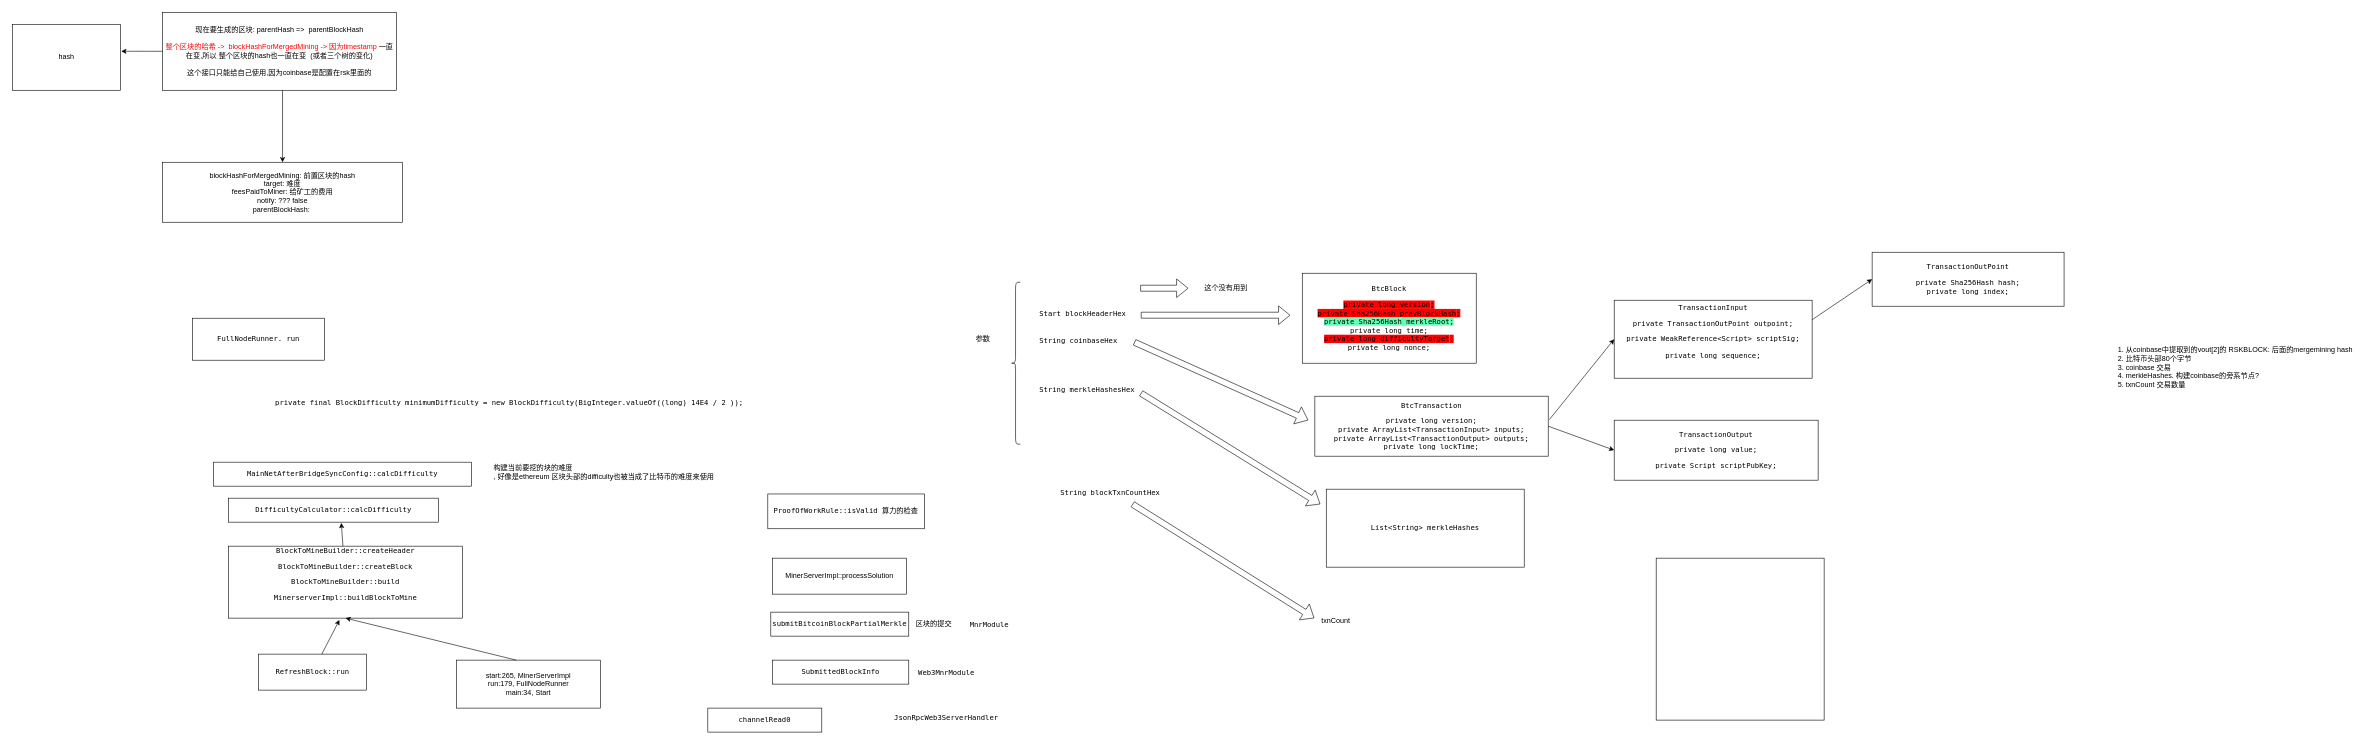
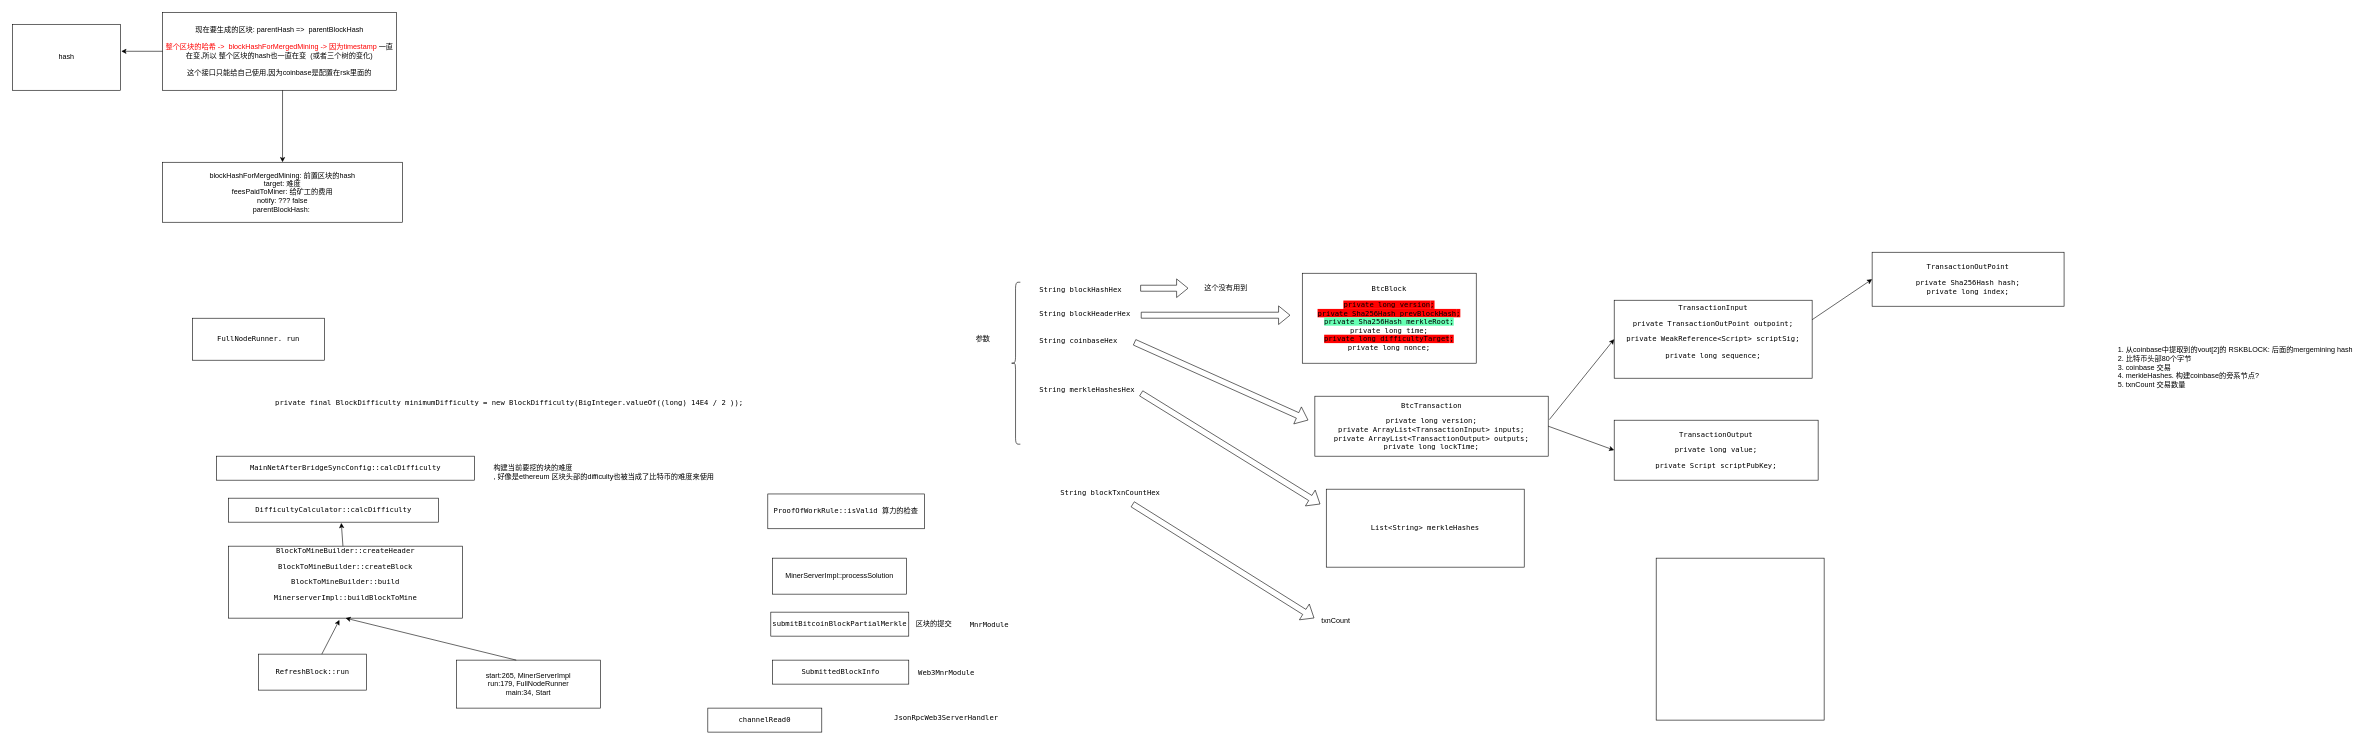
none -> (1083, 288)
(1078, 306) -> (1079, 306)
(342, 474) -> (345, 468)
